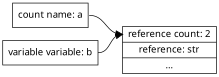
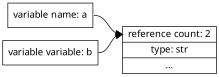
(50, 15) -> (50, 15)
(169, 50) -> (169, 50)
